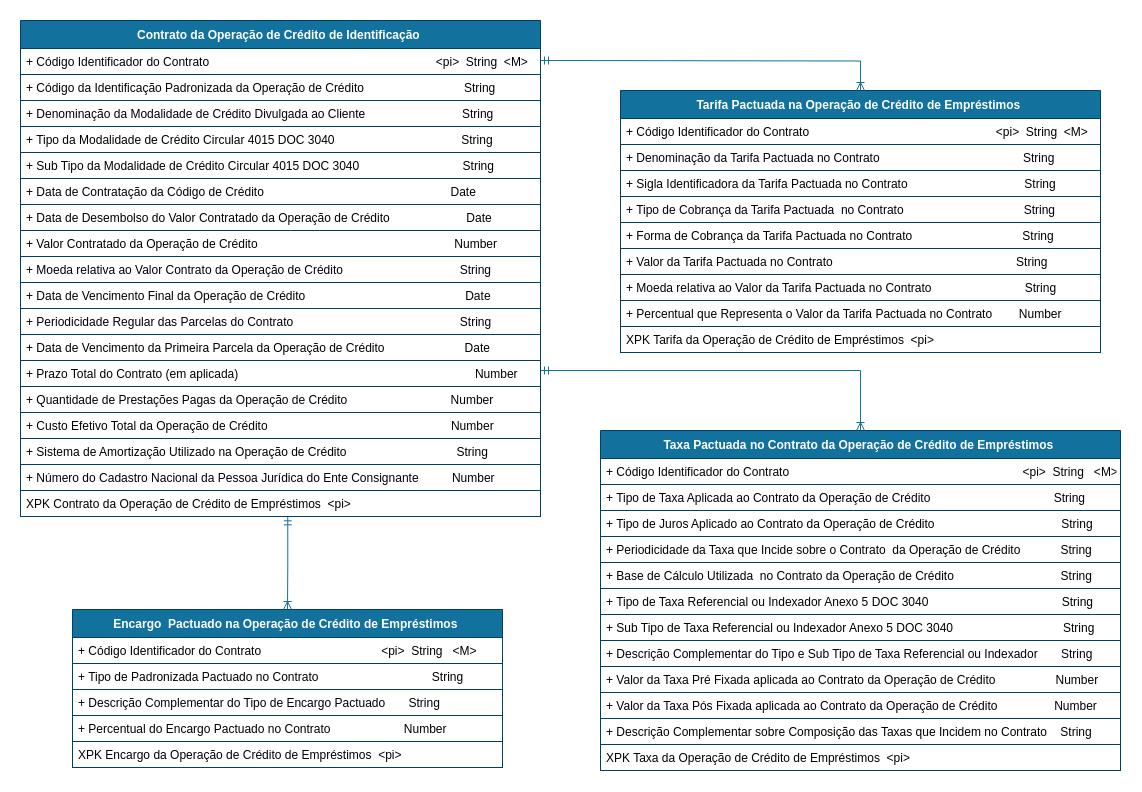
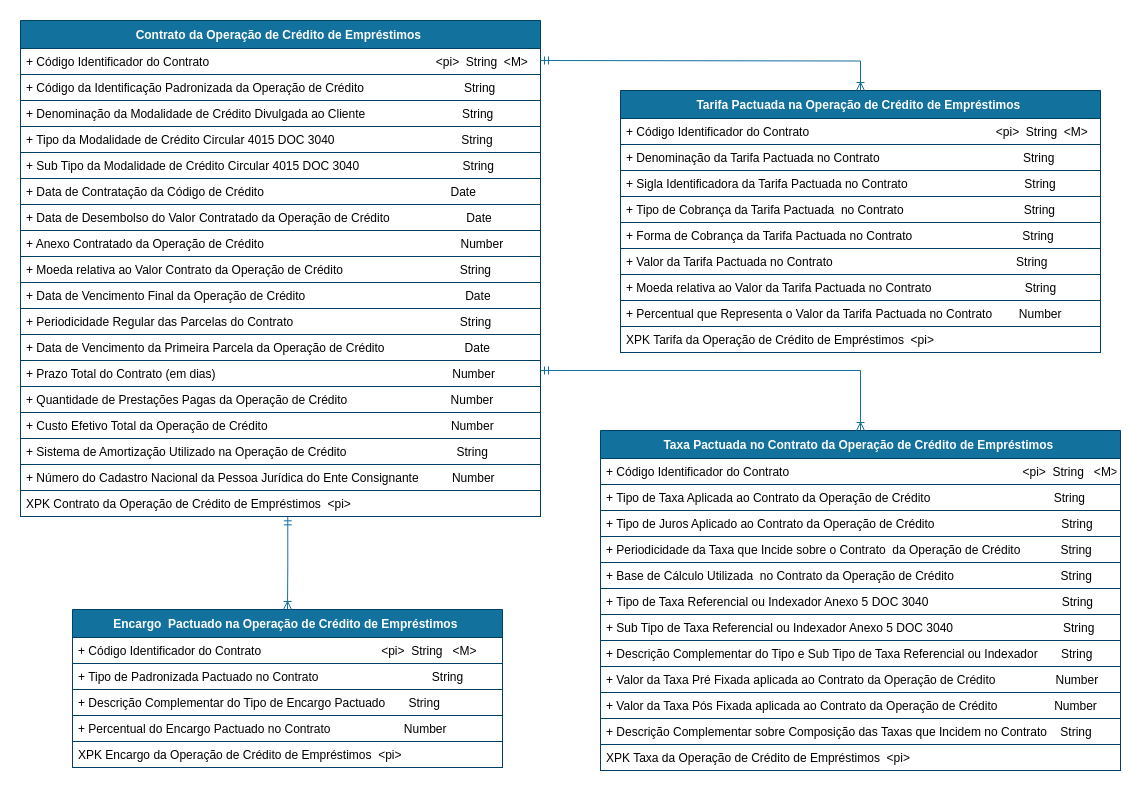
(280, 35) -> (280, 35)
(324, 244) -> (326, 244)
(347, 374) -> (335, 374)
